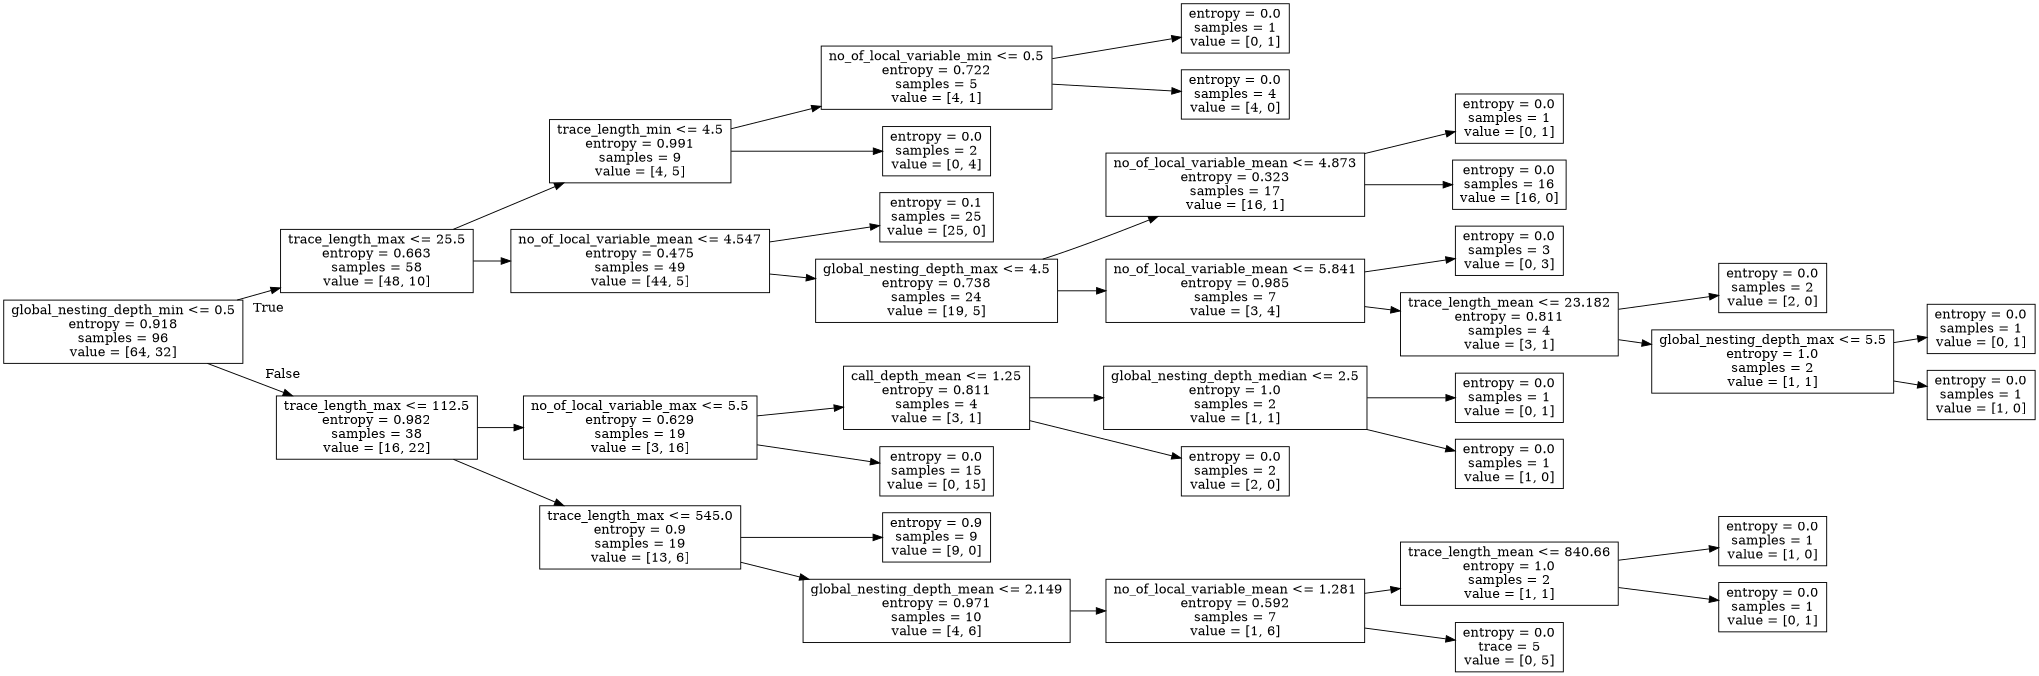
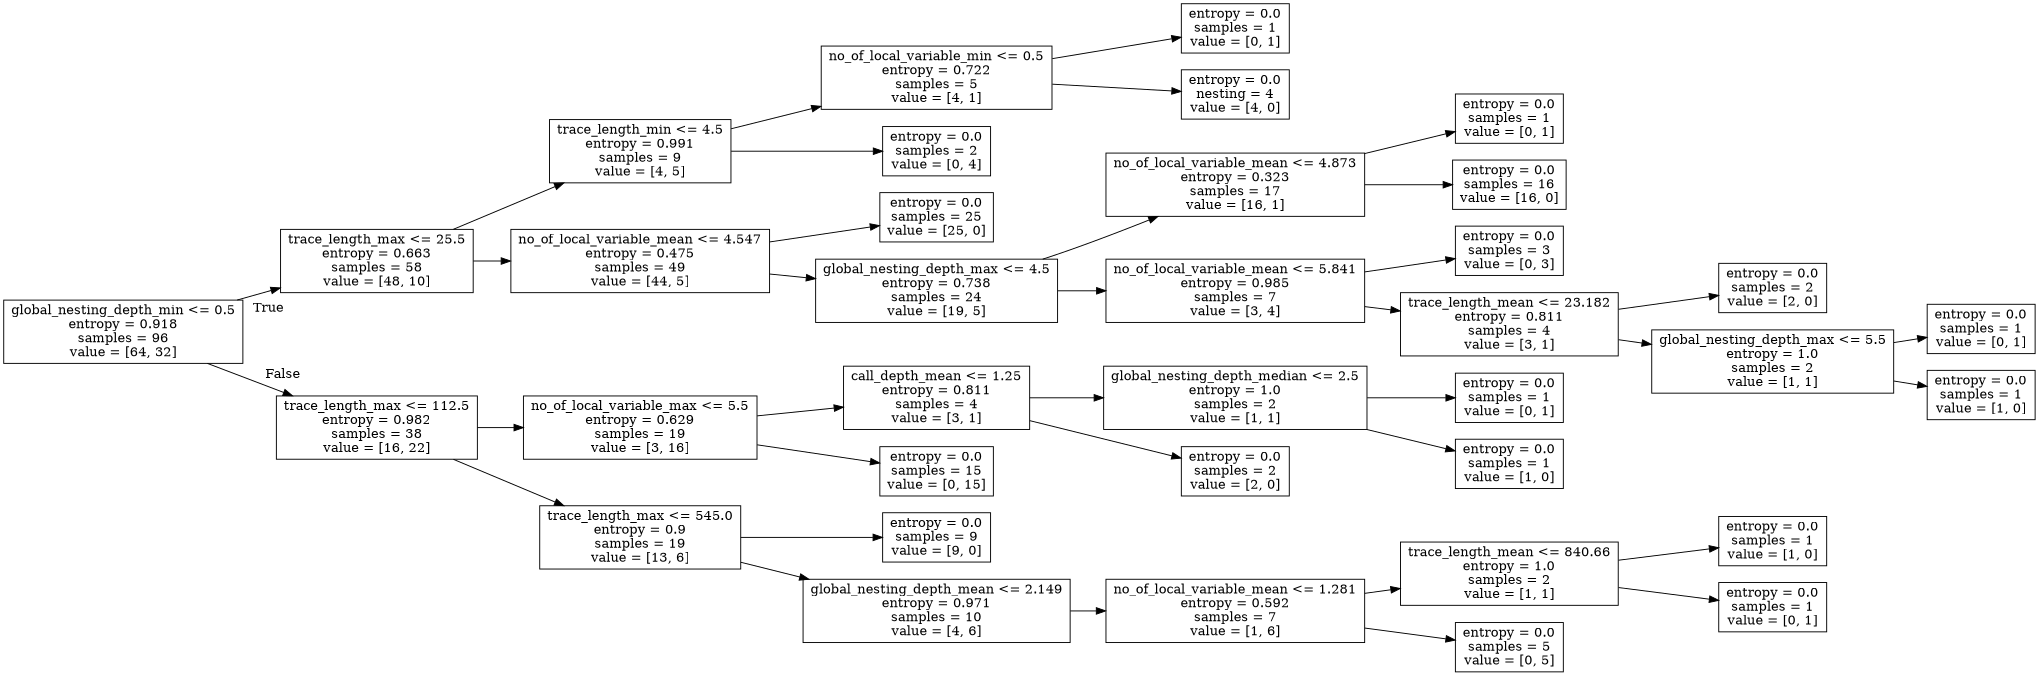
(1235, 94) -> (1235, 94)
(937, 217) -> (937, 217)
(937, 537) -> (937, 537)
(1509, 647) -> (1509, 647)
